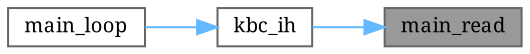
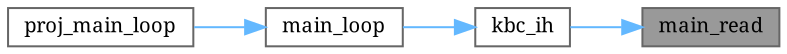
none -> (101, 27)
